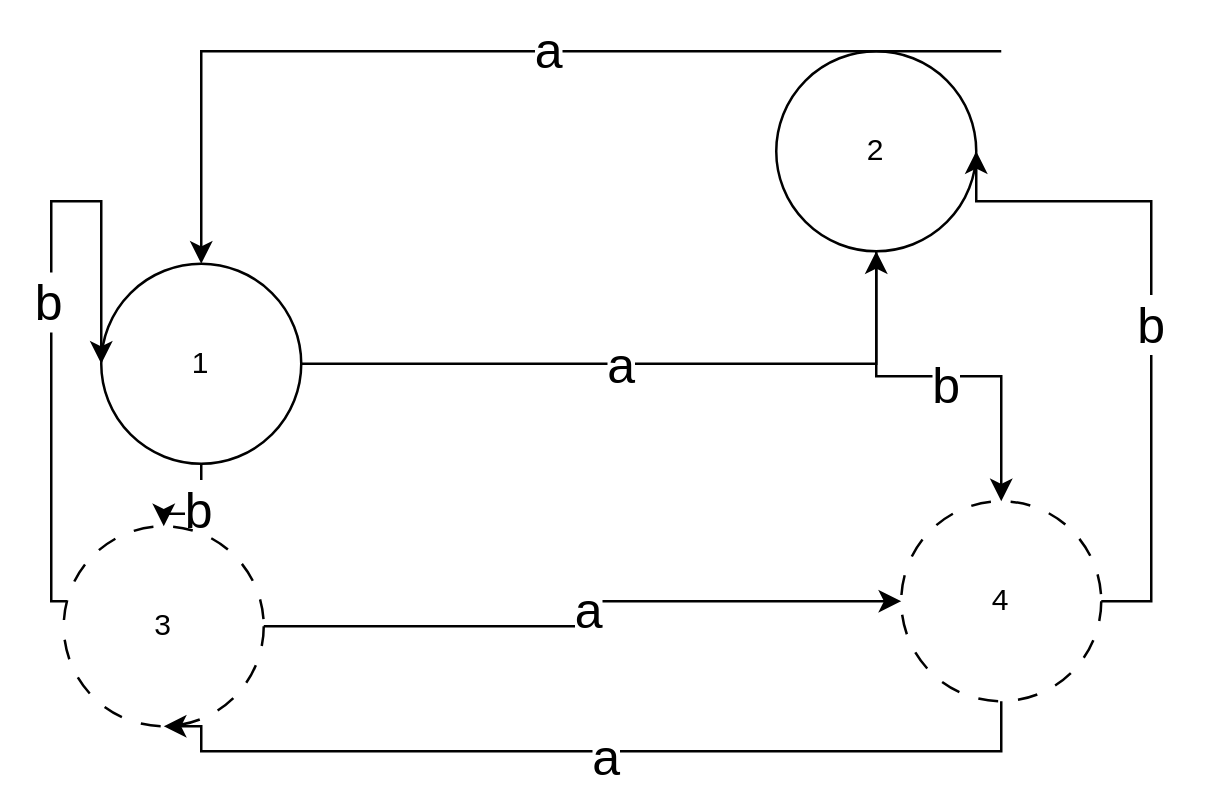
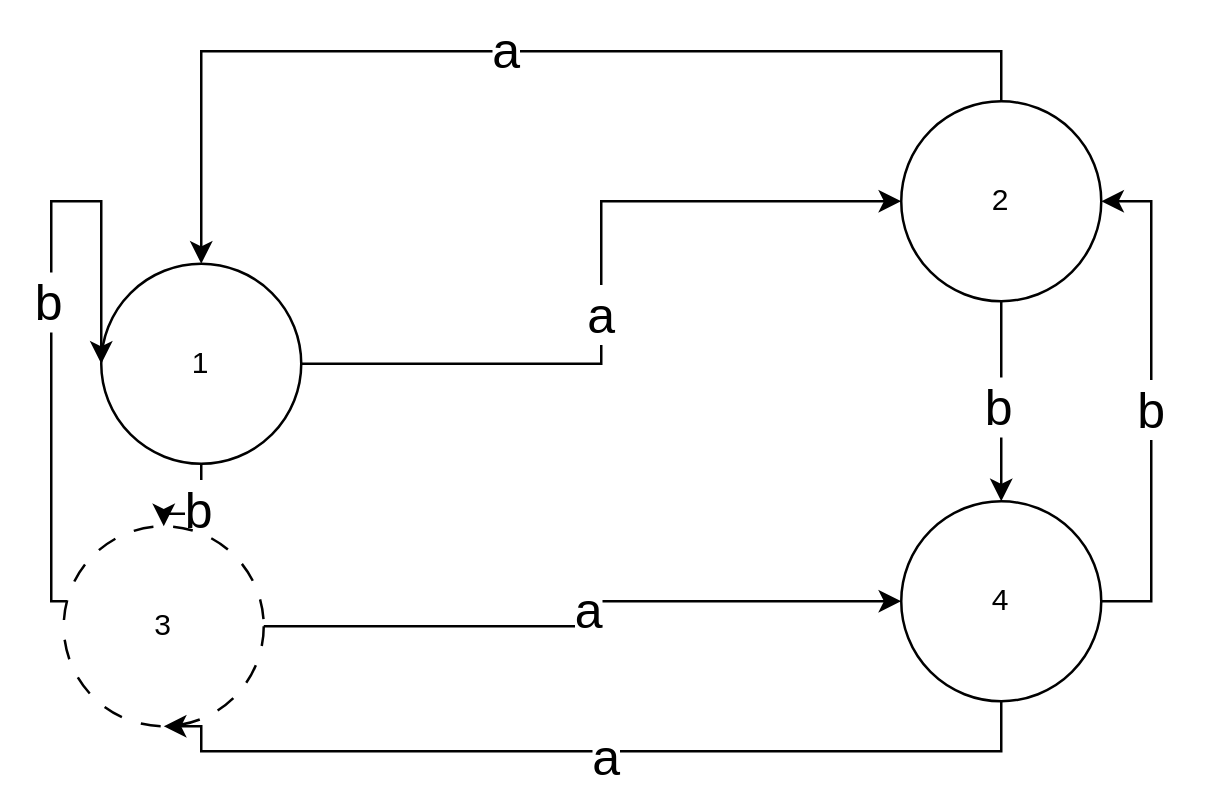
(876, 151) -> (1001, 201)
(1001, 601) -> (1001, 601)
